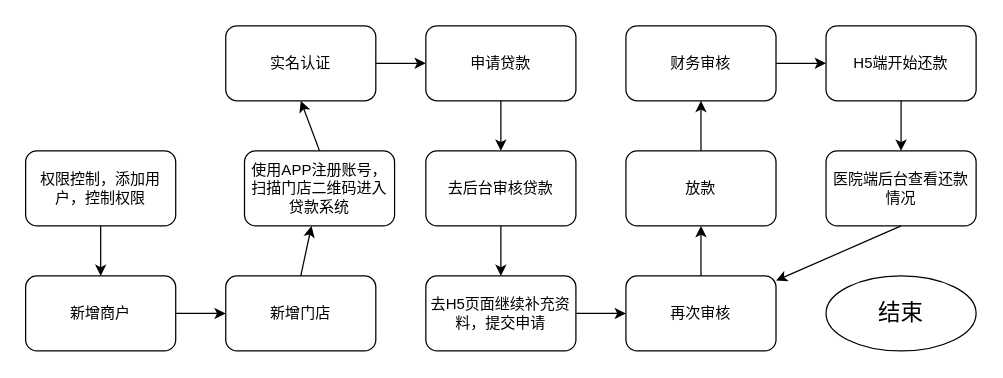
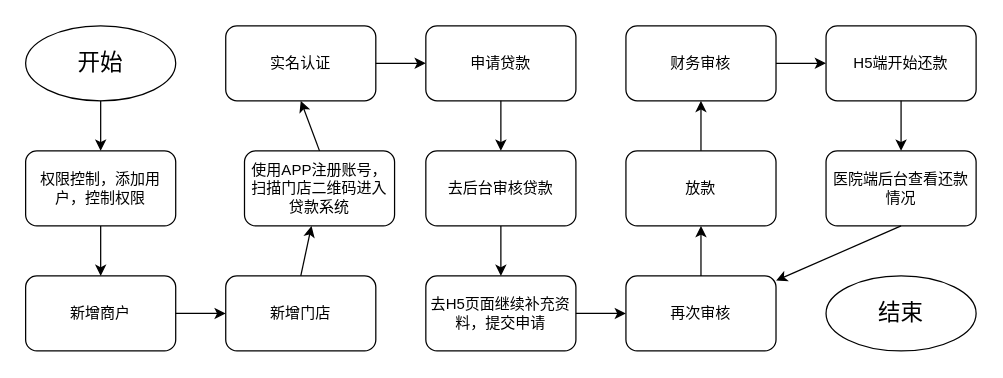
none -> (101, 63)
none -> (101, 122)
